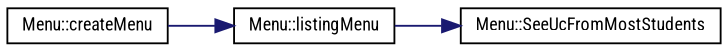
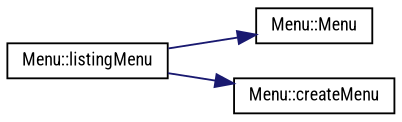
(191, 26) -> (192, 77)
(591, 26) -> (314, 26)
